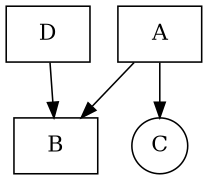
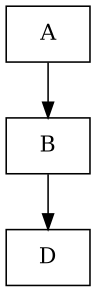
(51, 82) -> (48, 194)
(160, 146) -> none
